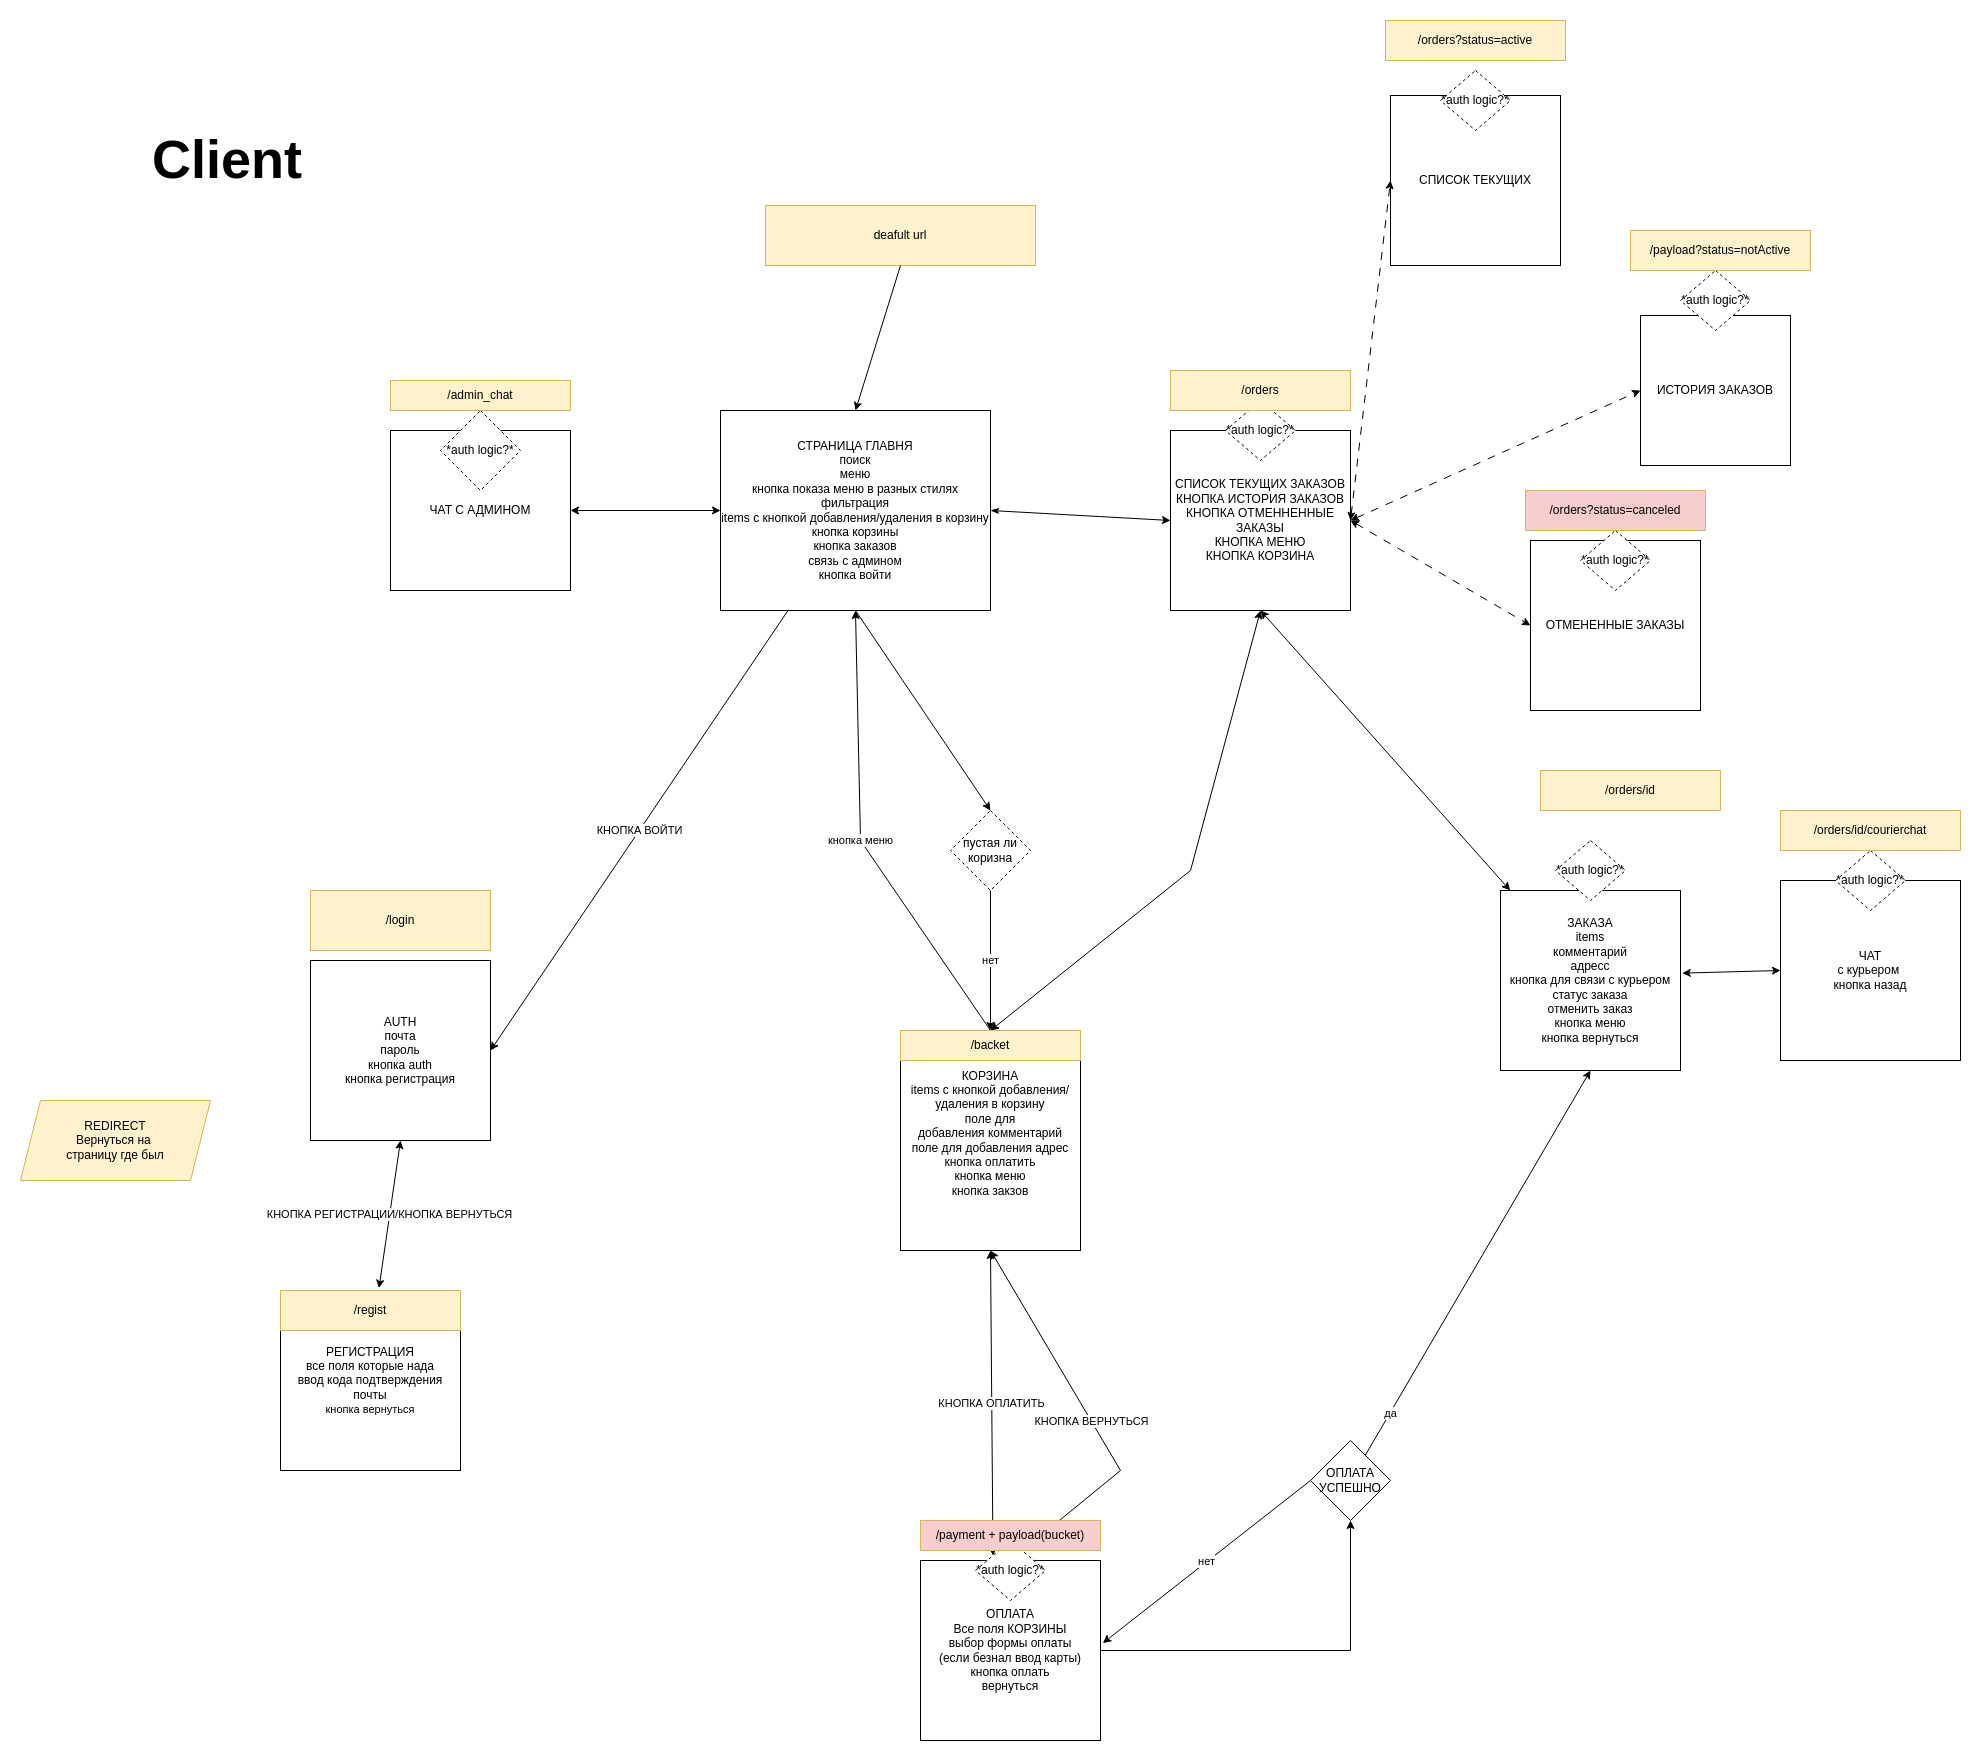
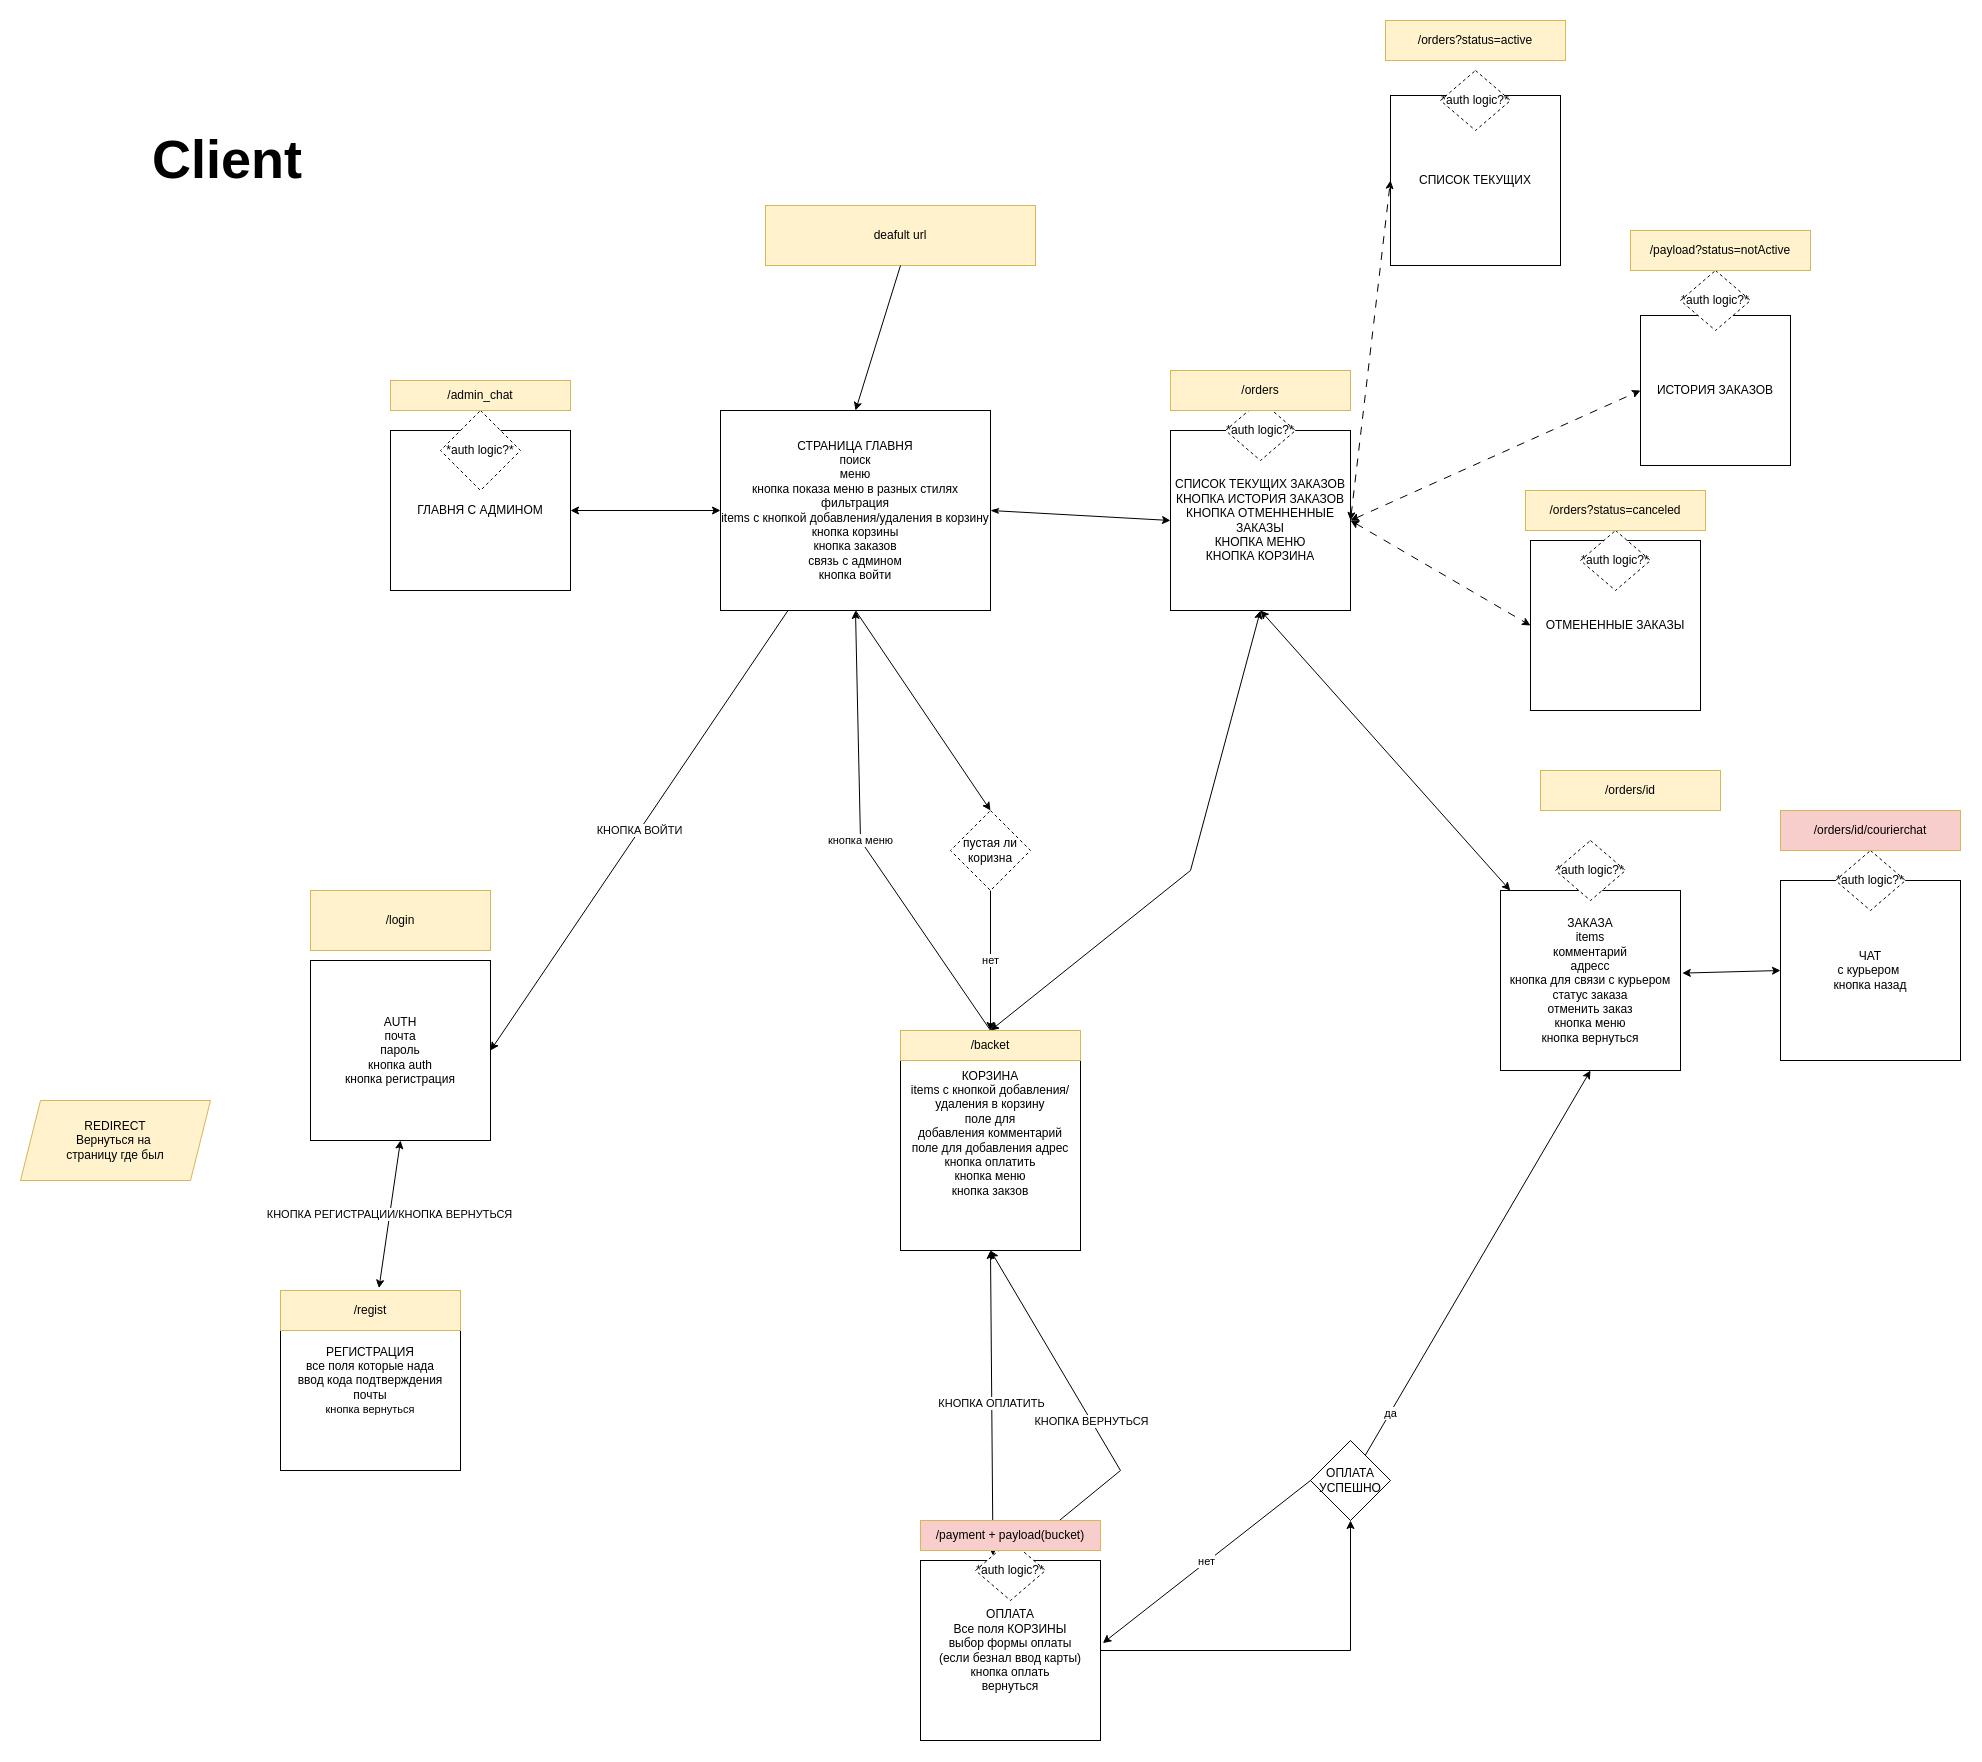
(481, 511) -> (481, 511)
(1616, 511) -> (1616, 511)
(1871, 831) -> (1871, 831)
